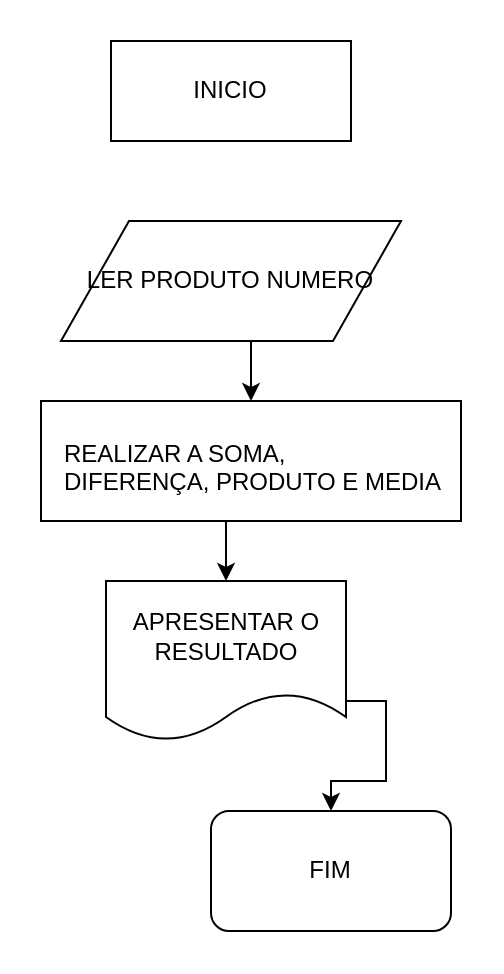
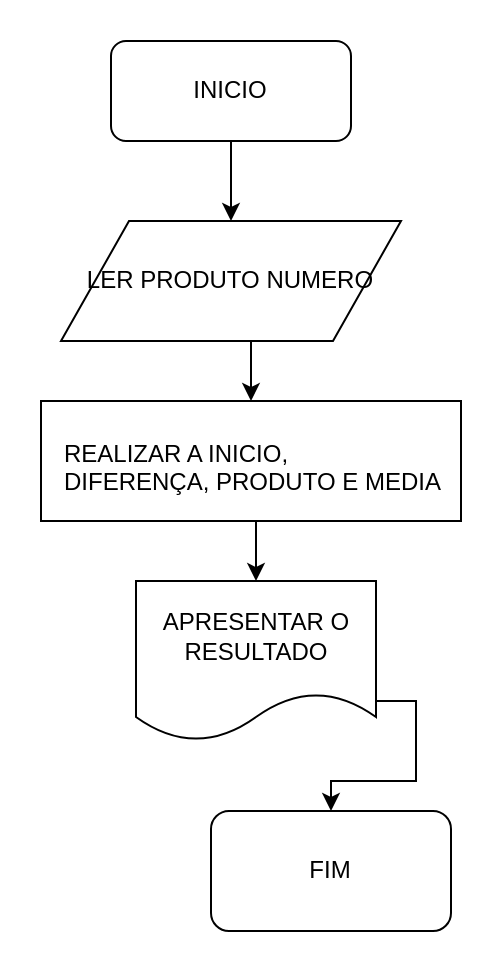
(231, 91) -> (231, 91)
none -> (231, 174)
(227, 470) -> (227, 470)
(226, 661) -> (256, 661)
